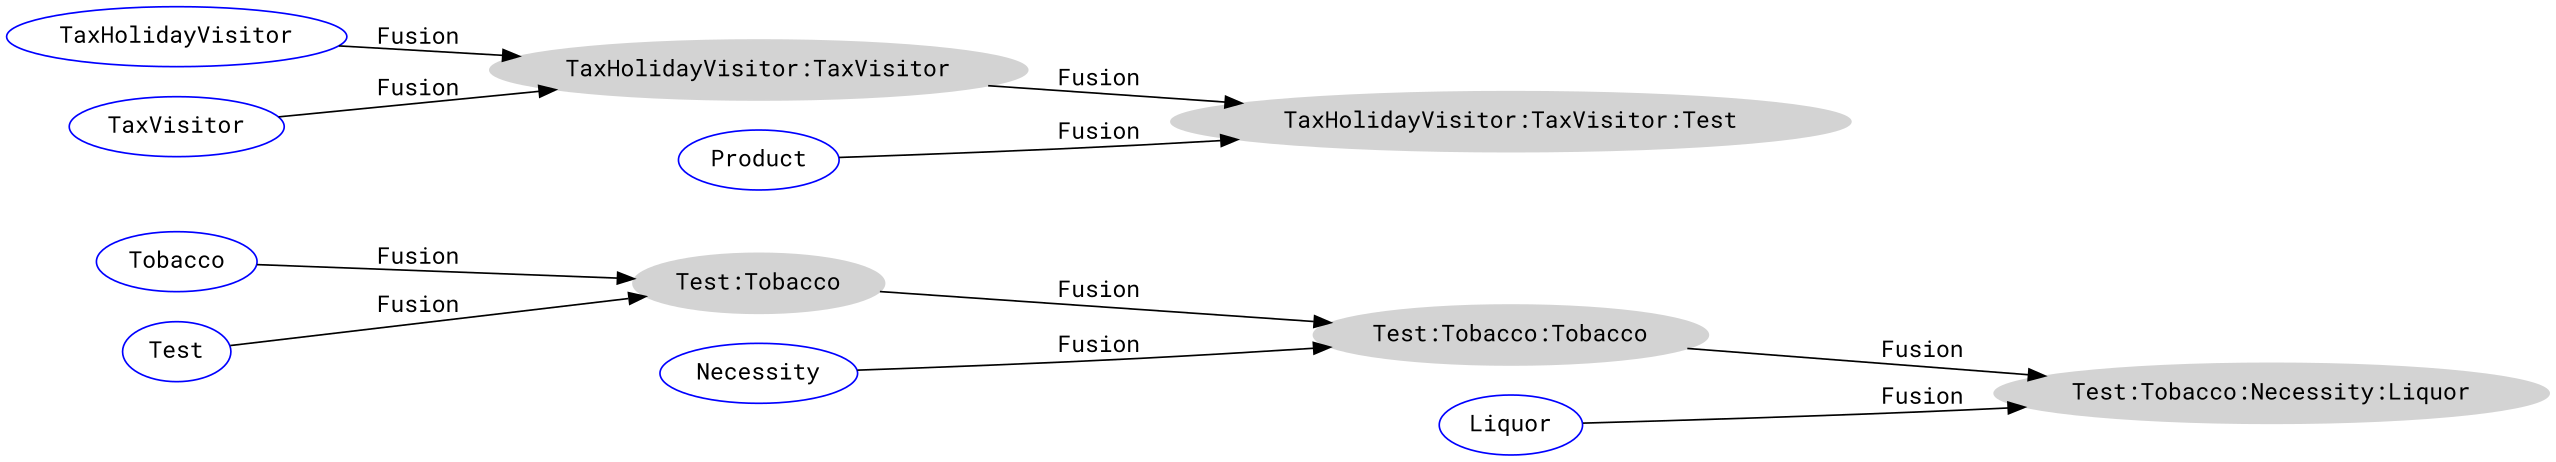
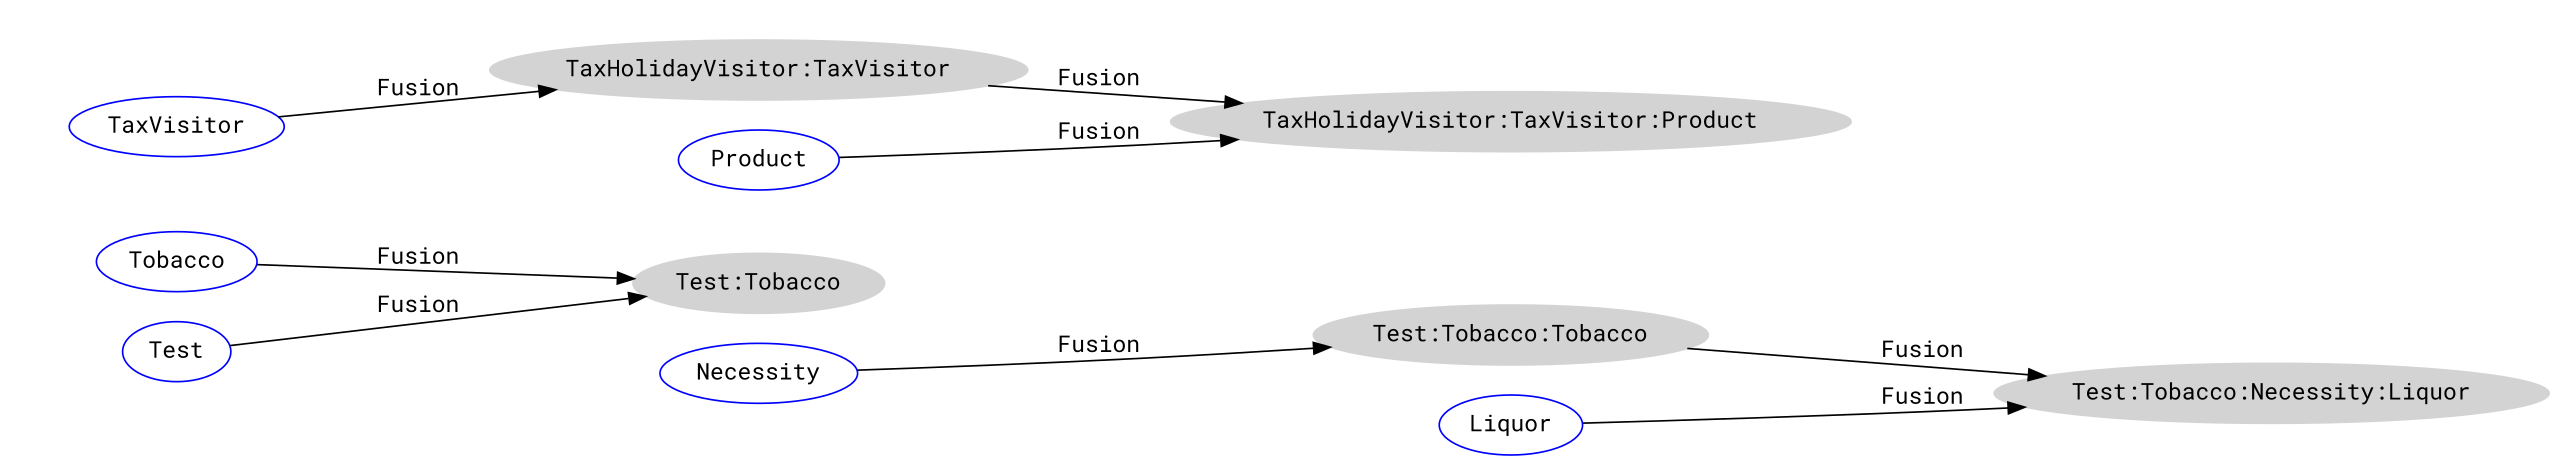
(177, 37) -> none
(1511, 122) -> (1511, 122)
(1097, 307) -> none
